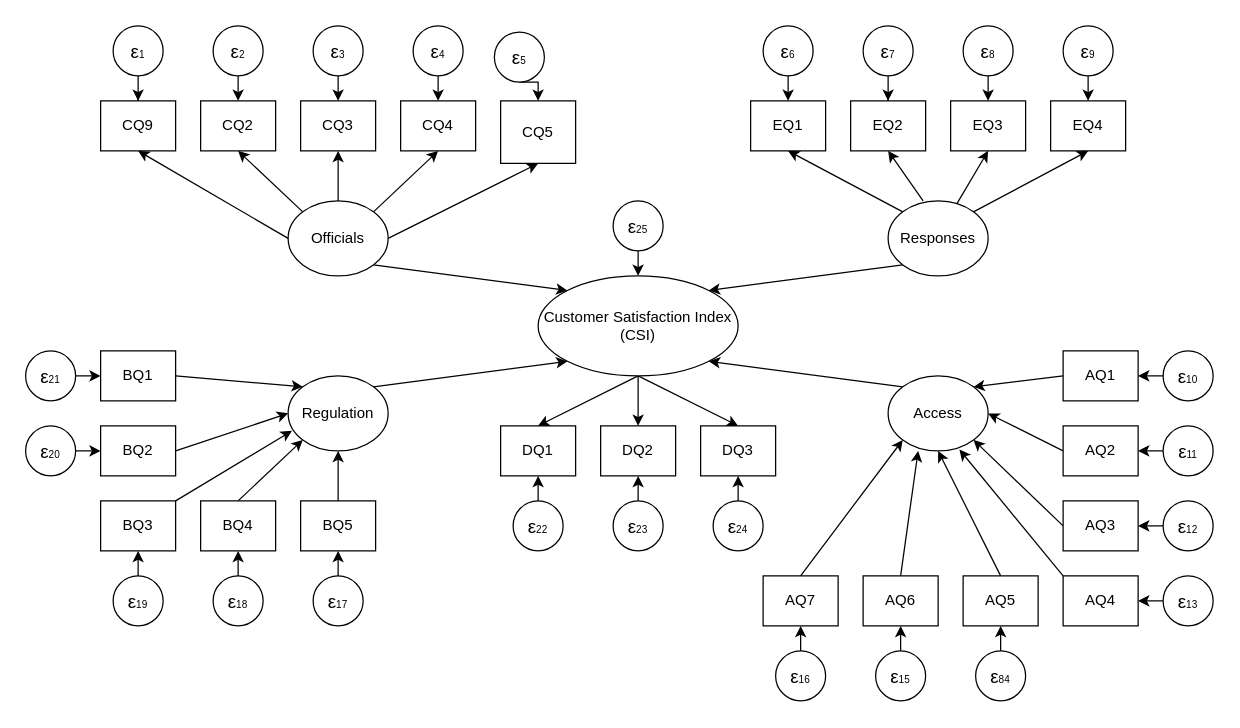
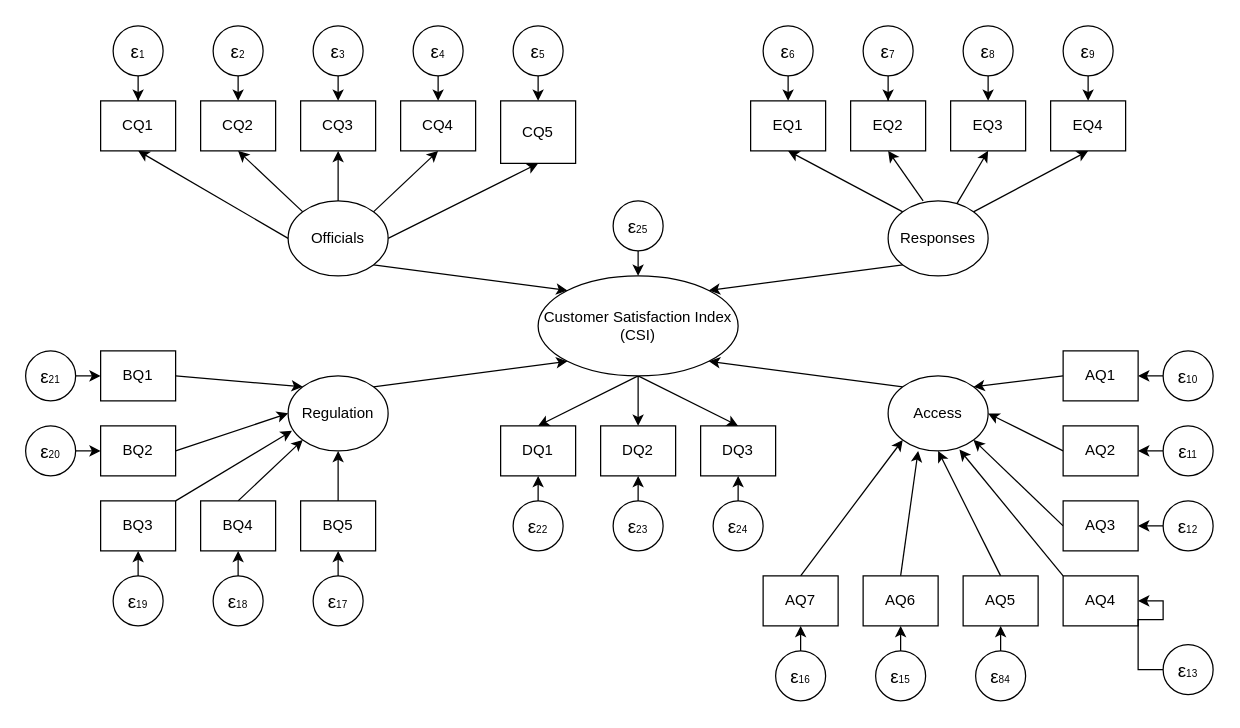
(519, 57) -> (538, 51)
(138, 126) -> (138, 126)
(1188, 601) -> (1188, 669)
